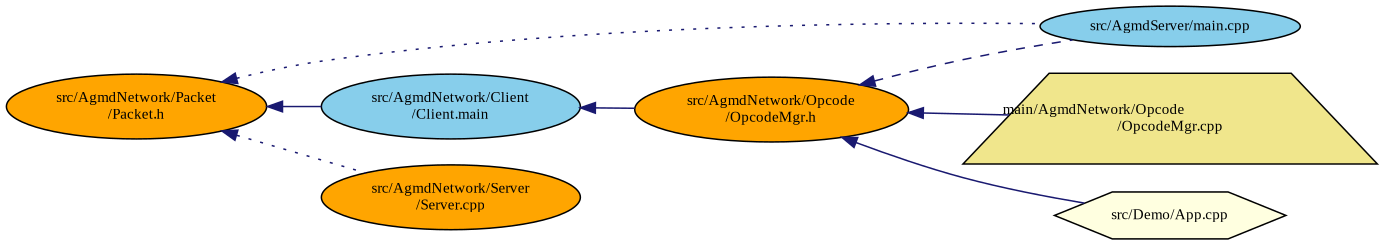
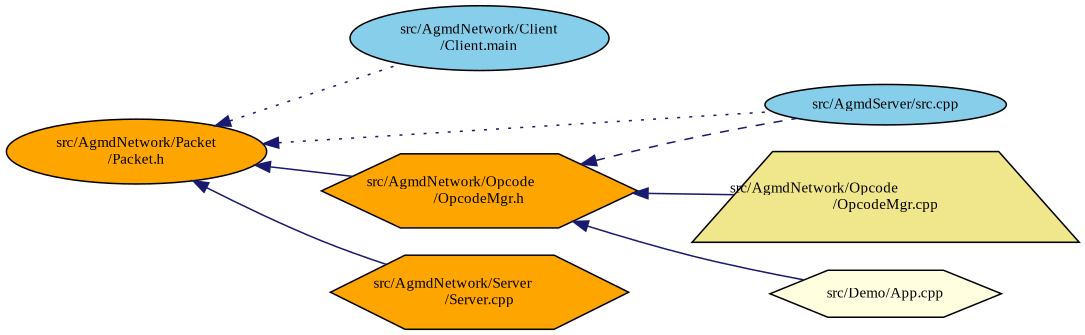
(1170, 26) -> (886, 105)
(302, 107) -> (316, 92)
(615, 108) -> (311, 172)
(772, 110) -> (480, 191)
(1170, 119) -> (886, 197)
(301, 154) -> (295, 230)
(451, 197) -> (480, 292)
